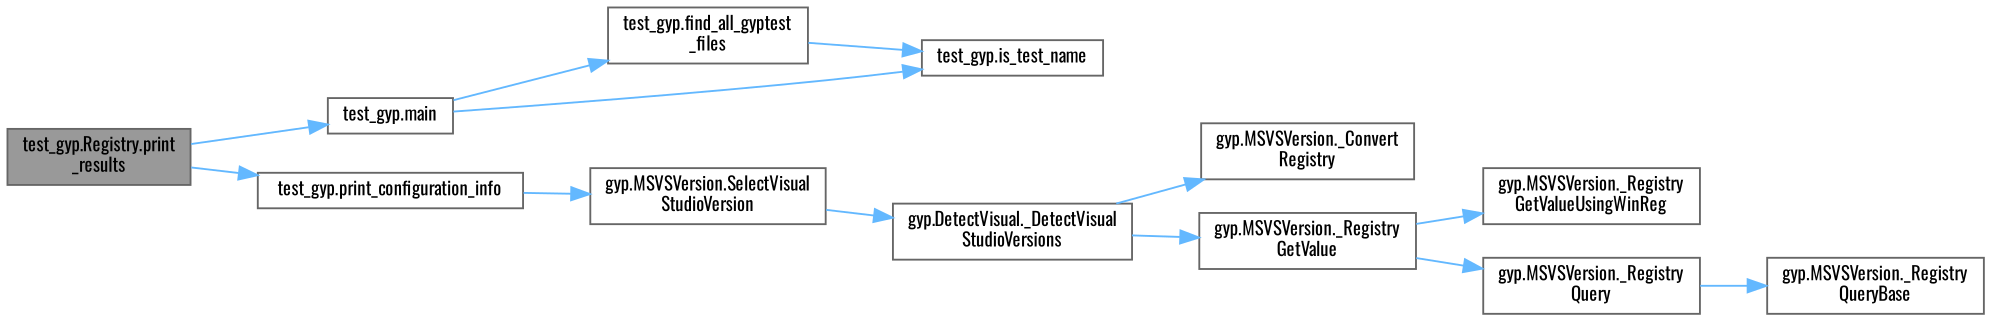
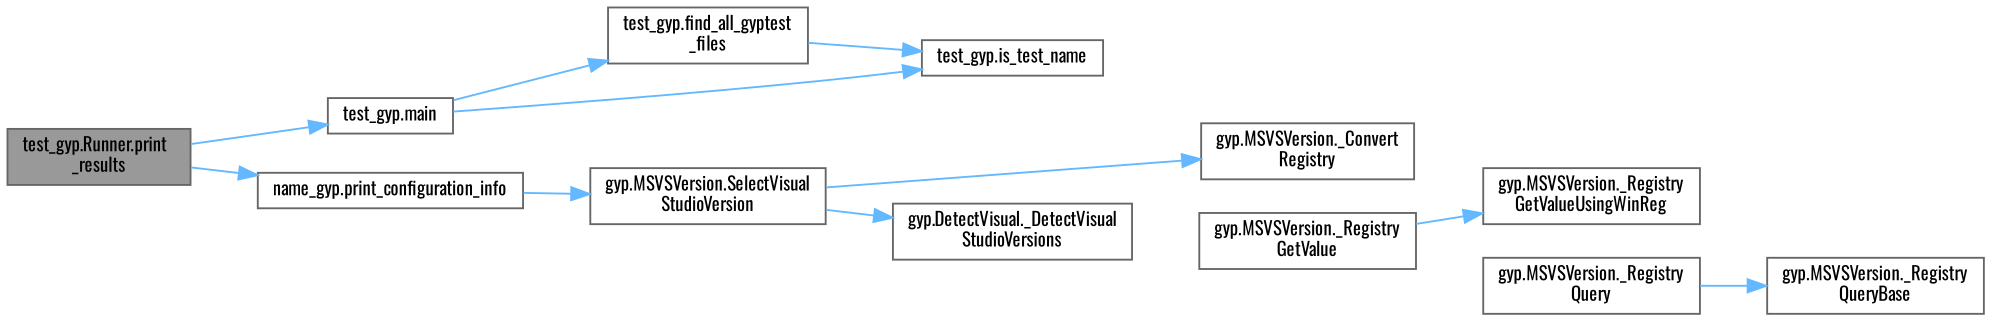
(99, 157) -> (99, 157)
(390, 191) -> (390, 191)
(1151, 194) -> (1004, 174)
(1156, 236) -> none
(1440, 262) -> none
